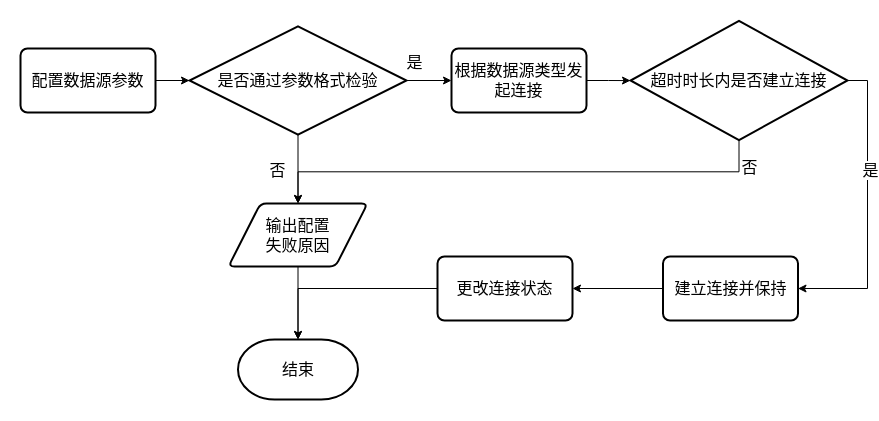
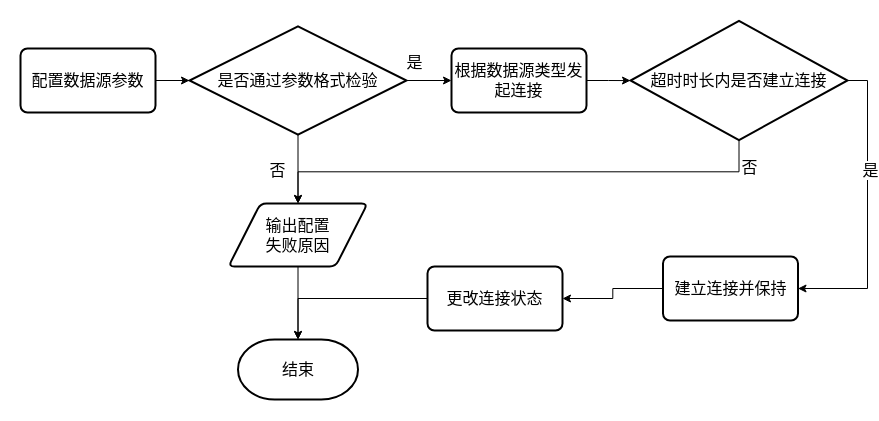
(505, 289) -> (495, 299)
